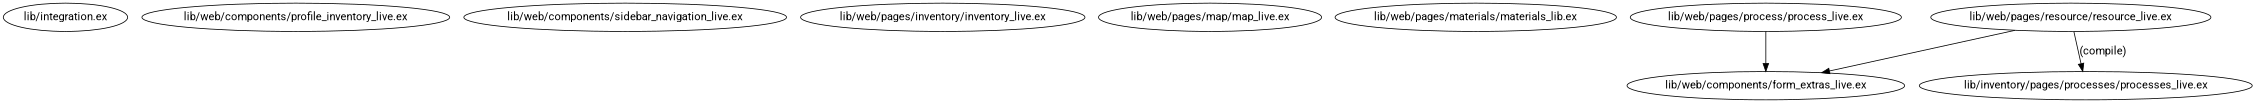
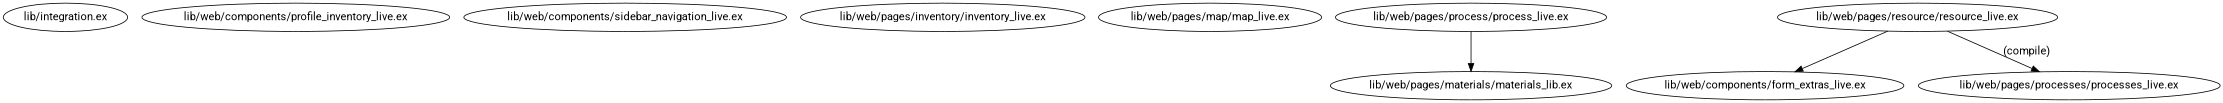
(1766, 48) -> (1471, 48)
(2086, 86) -> (2069, 86)
